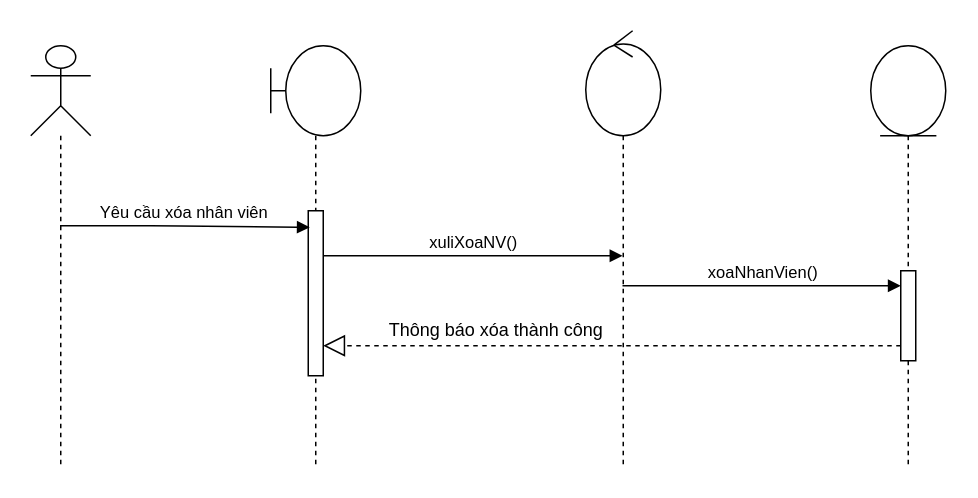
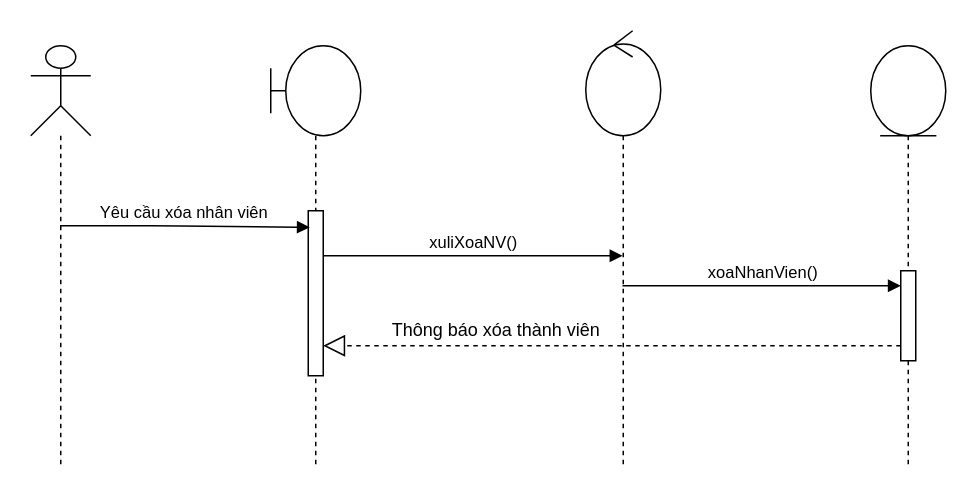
(497, 331) -> (497, 331)
